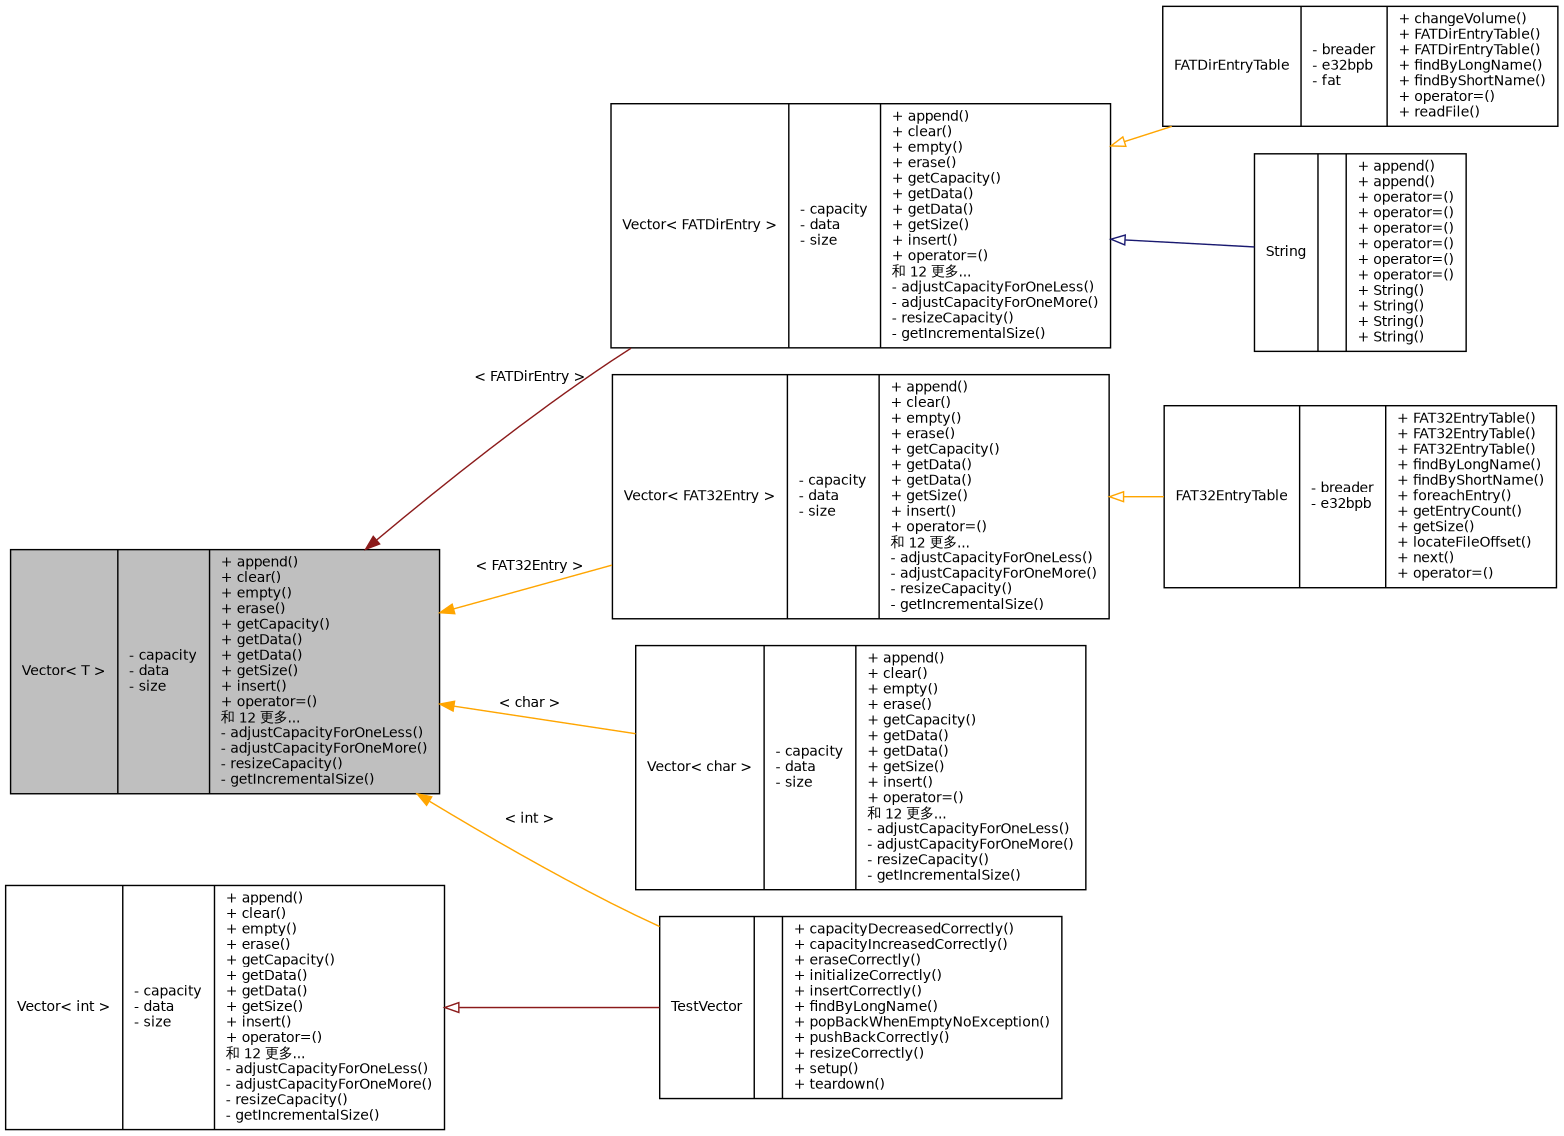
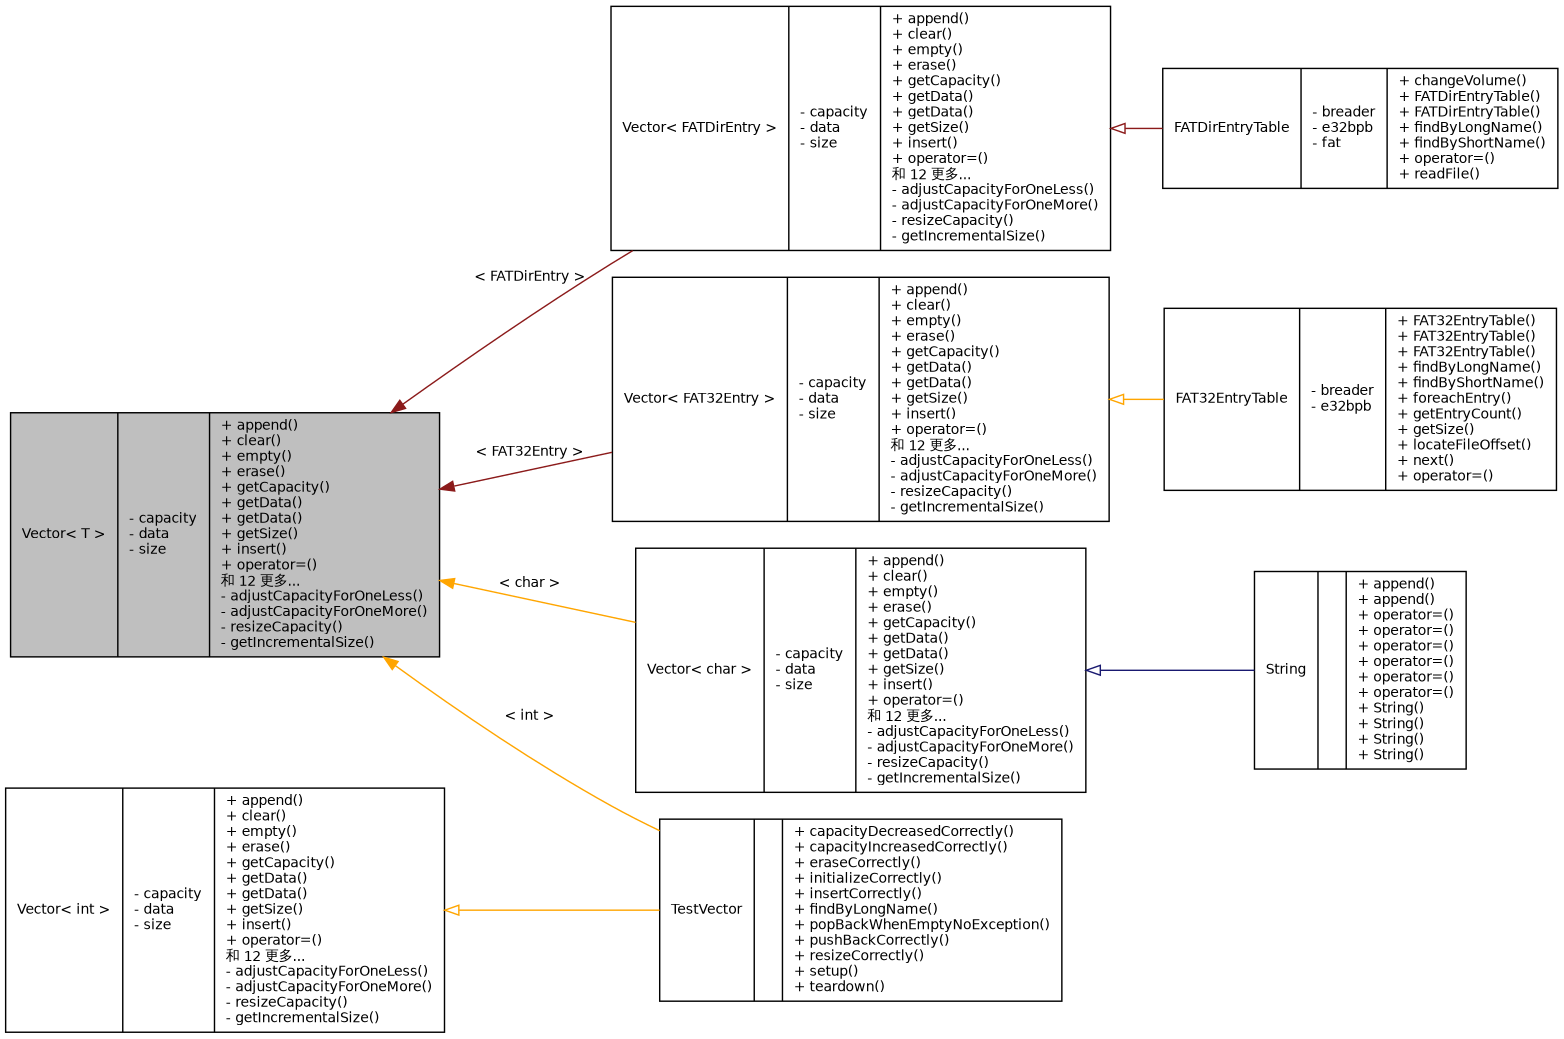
(1148, 134) -> (1144, 128)
(1190, 243) -> (1178, 670)
(533, 587) -> (533, 469)
(559, 1008) -> (559, 910)
